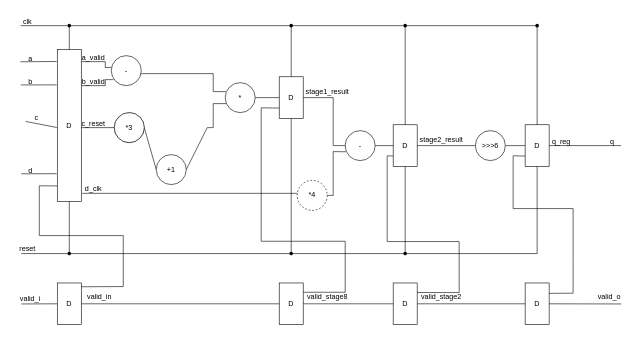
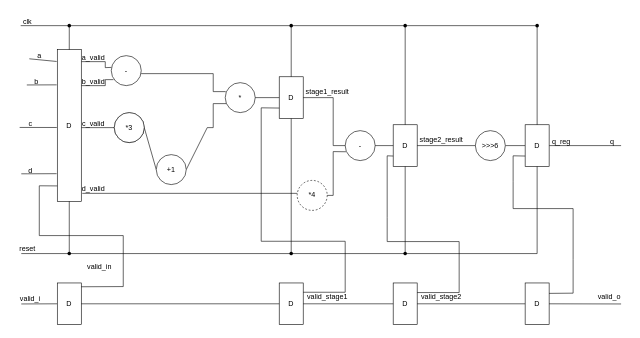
(30, 59) -> (39, 56)
(30, 81) -> (36, 81)
(36, 117) -> (30, 123)
(94, 123) -> (94, 123)
(94, 189) -> (94, 189)
(99, 297) -> (99, 267)
(328, 297) -> (328, 297)
